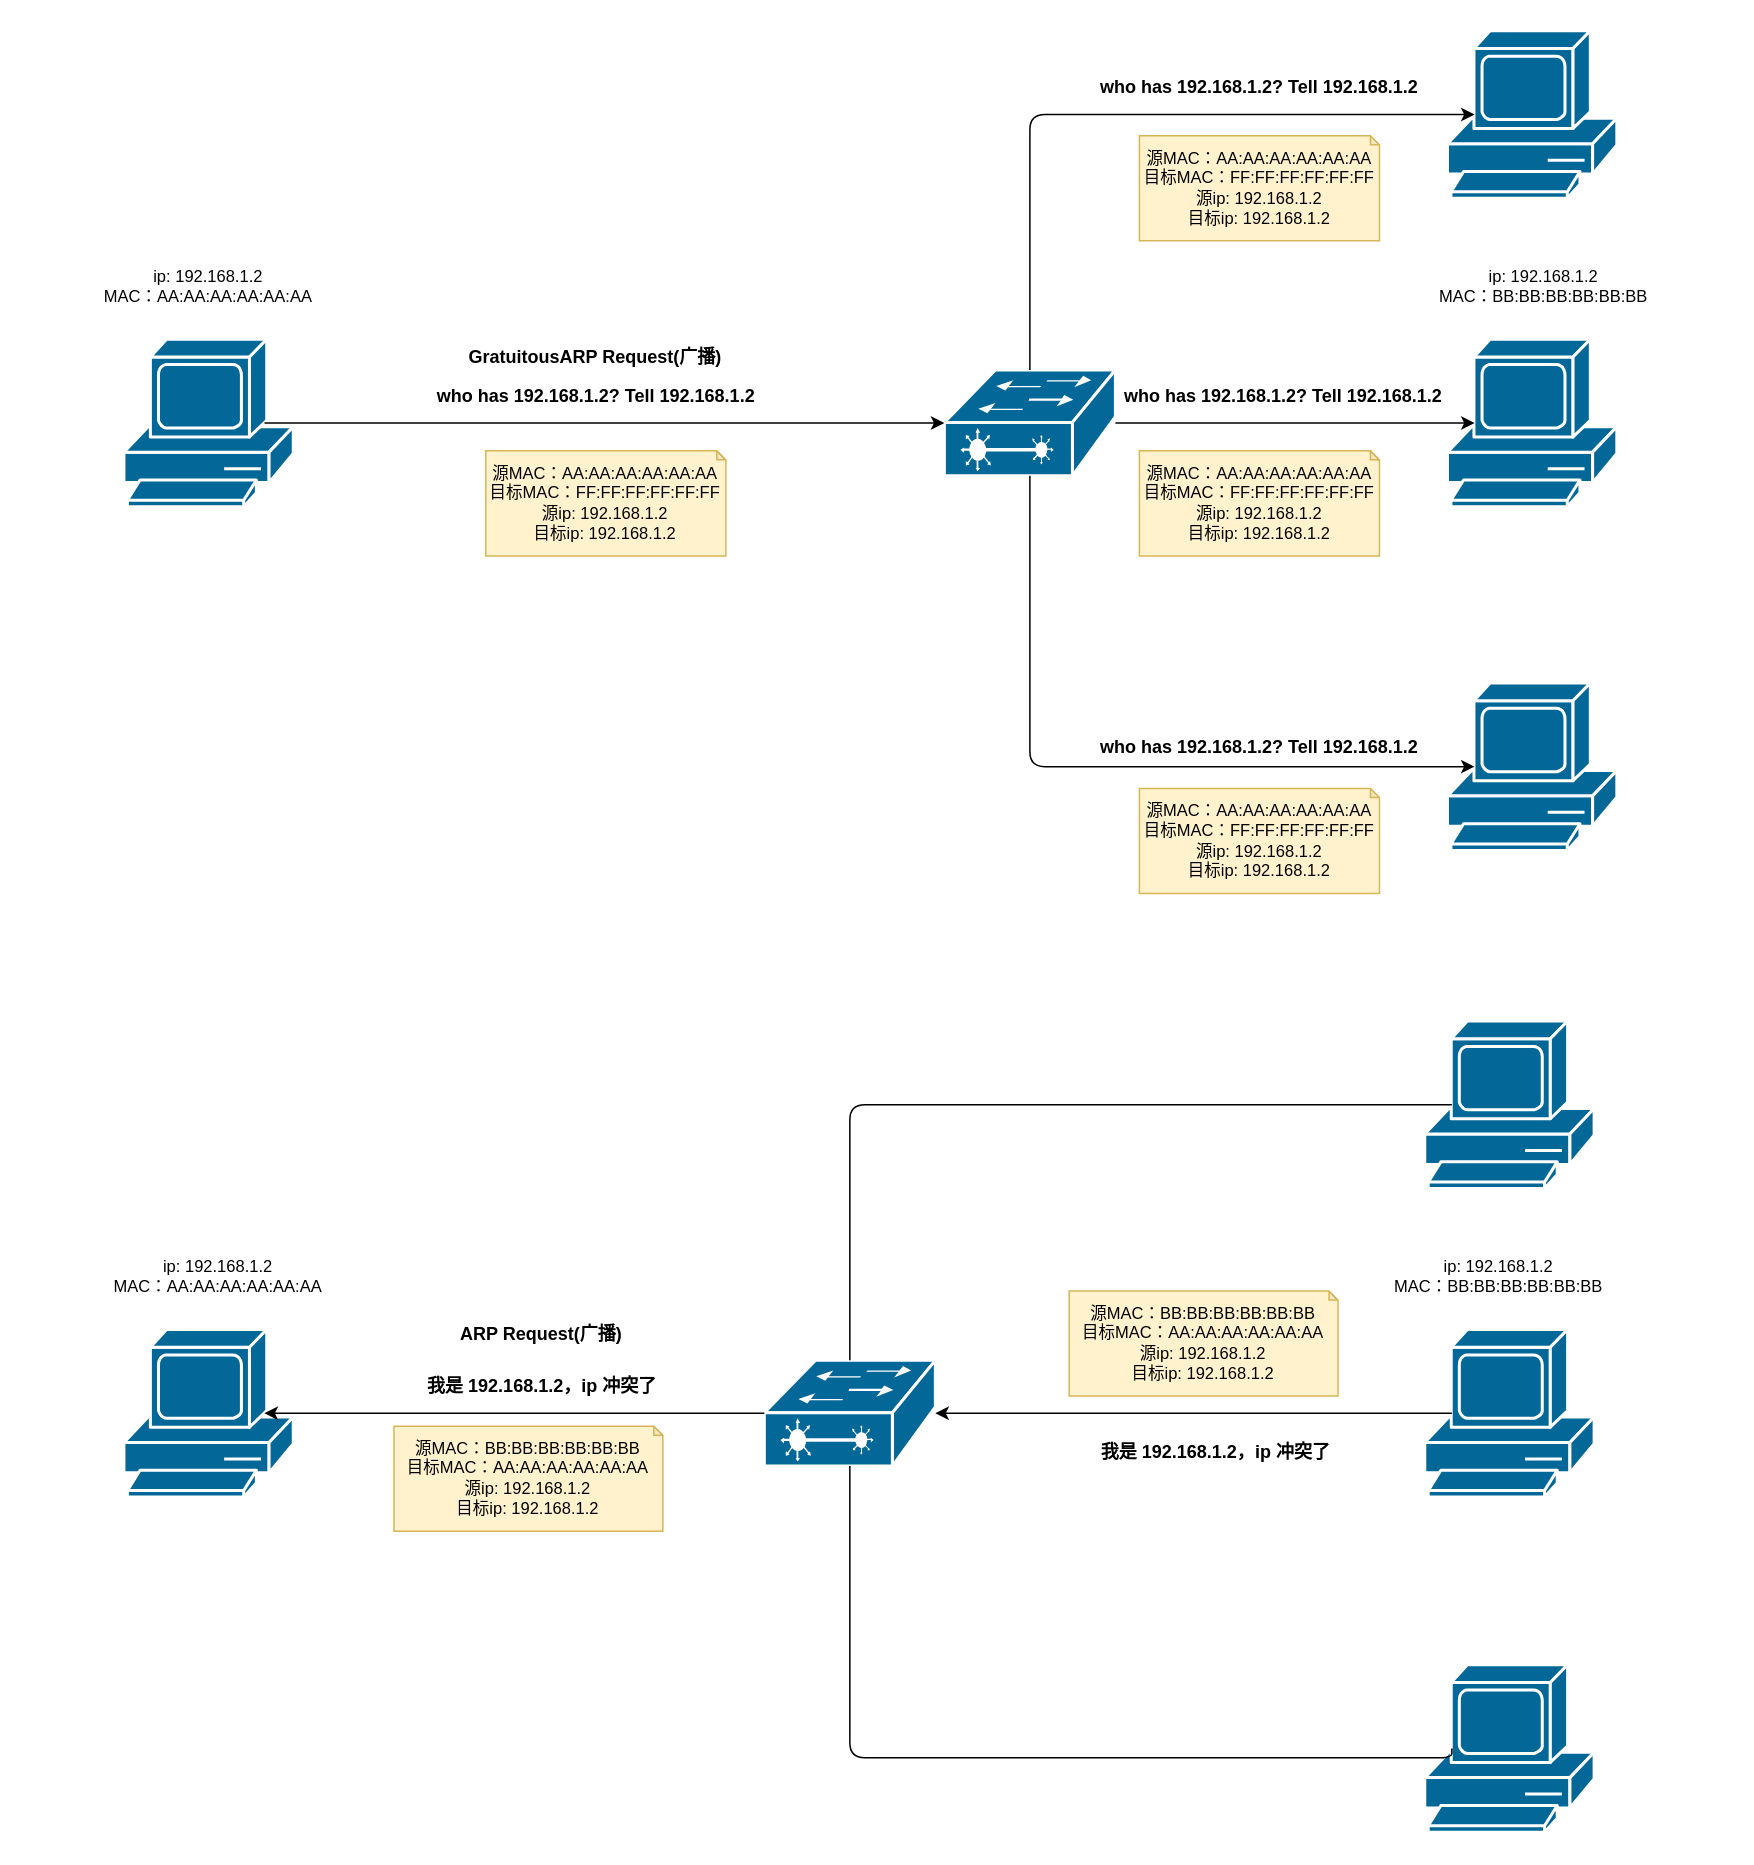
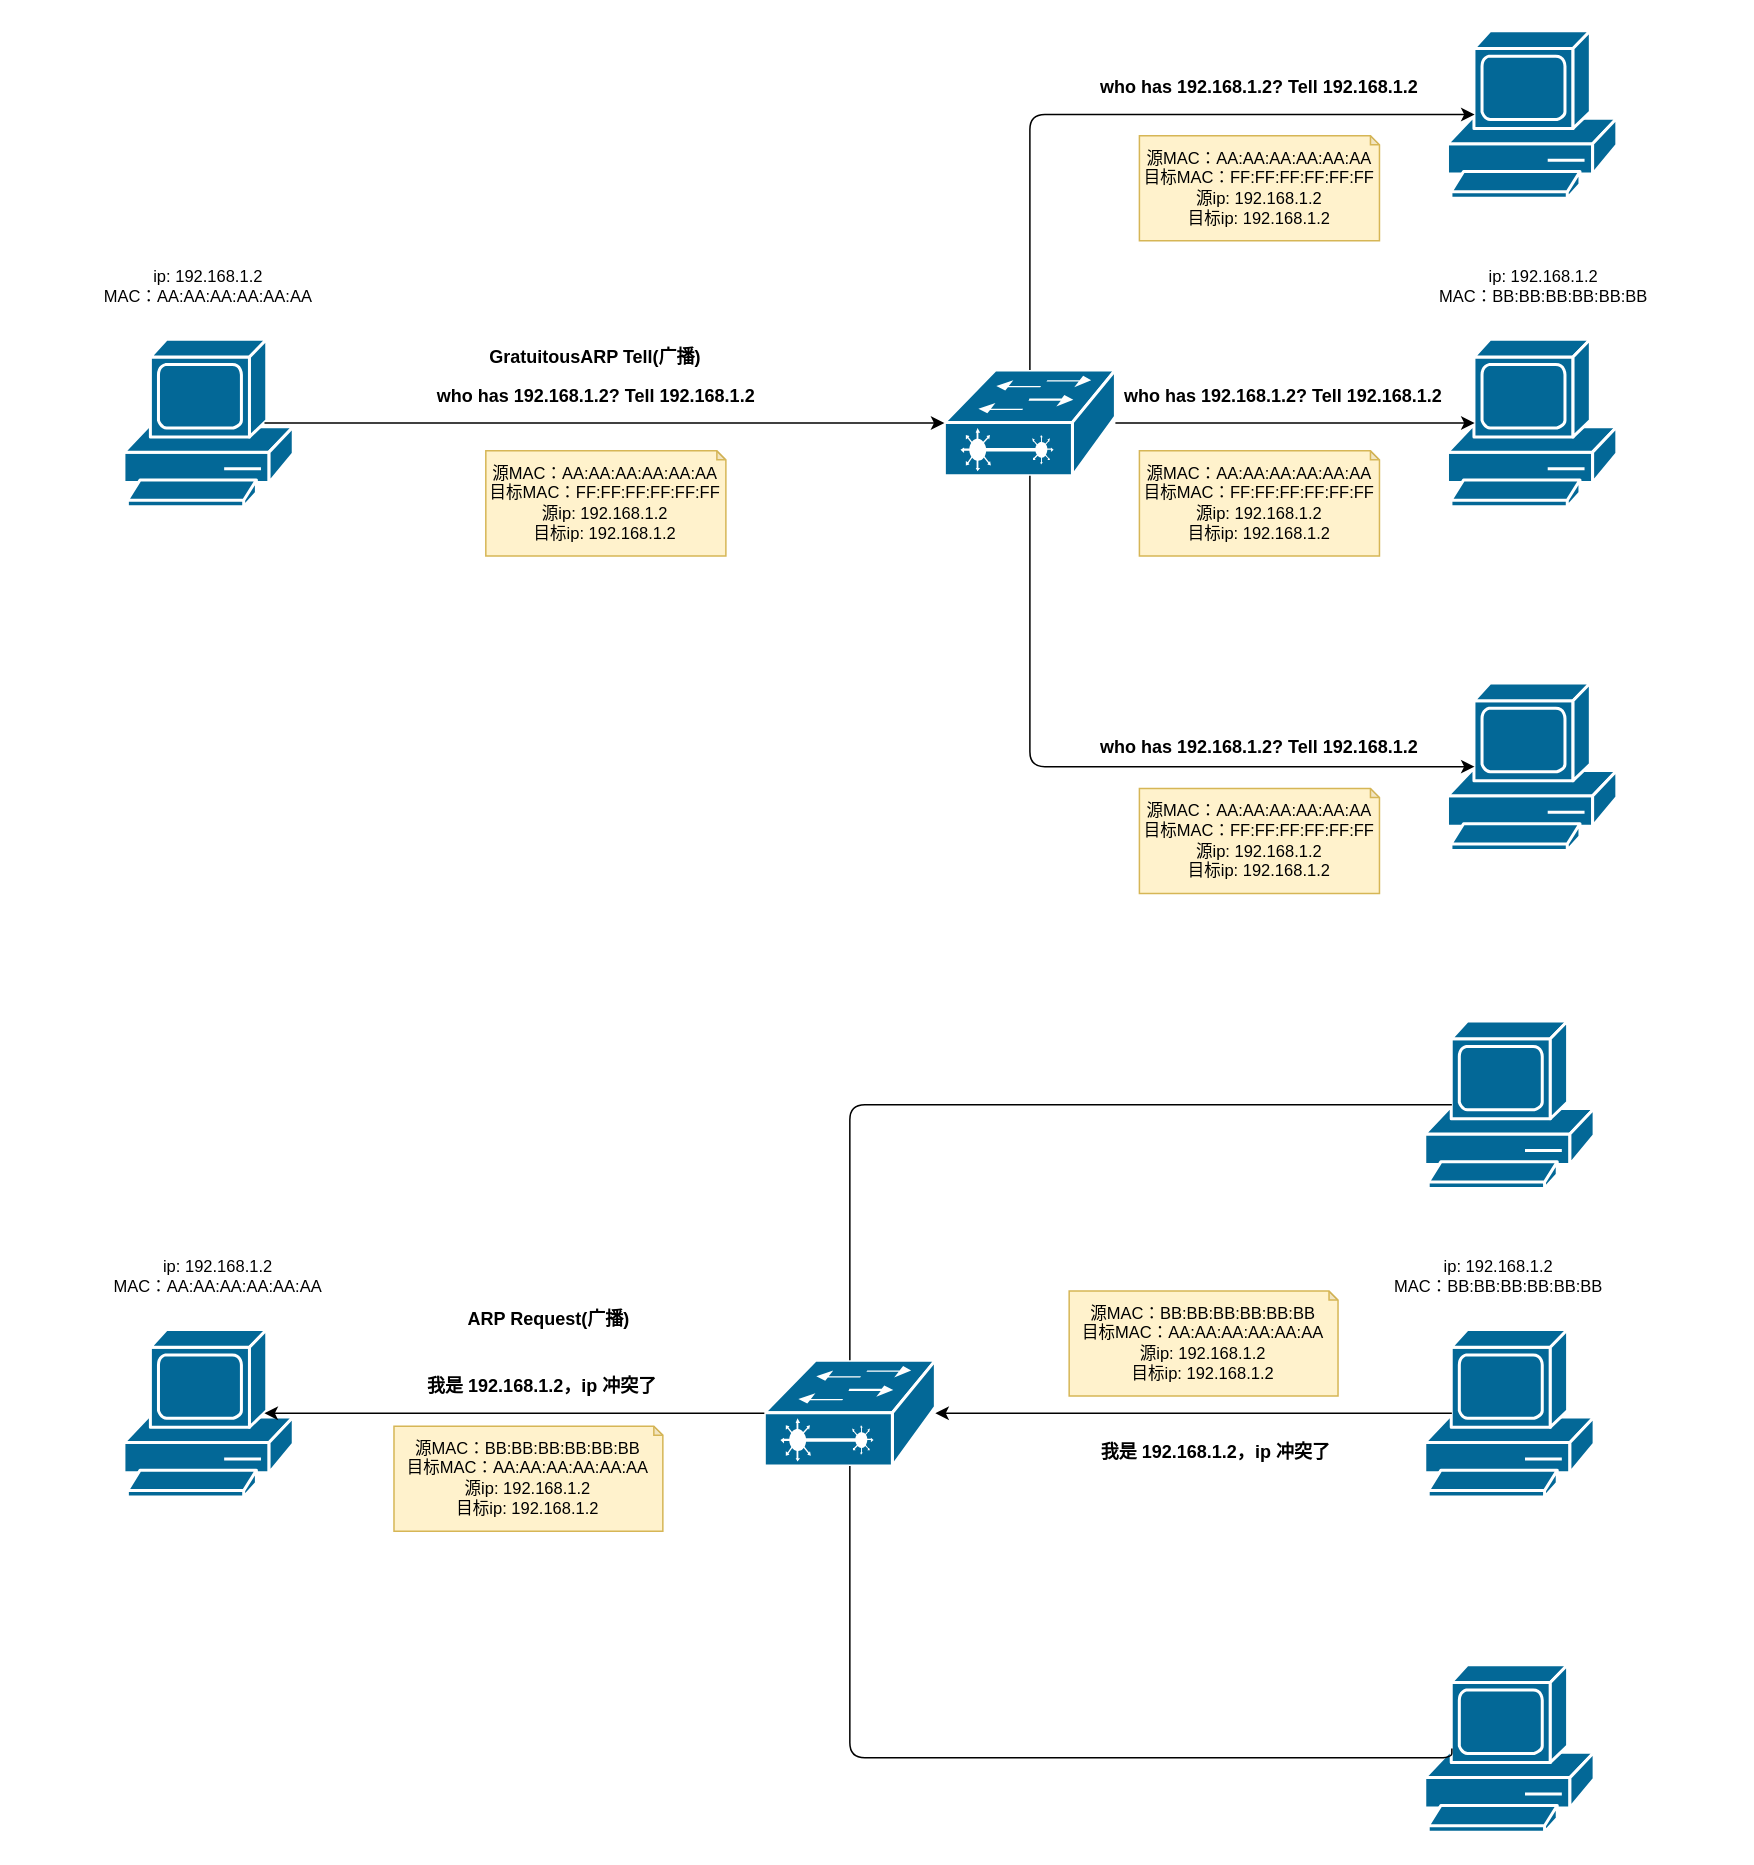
(596, 358) -> (596, 358)
(542, 1334) -> (549, 1319)
